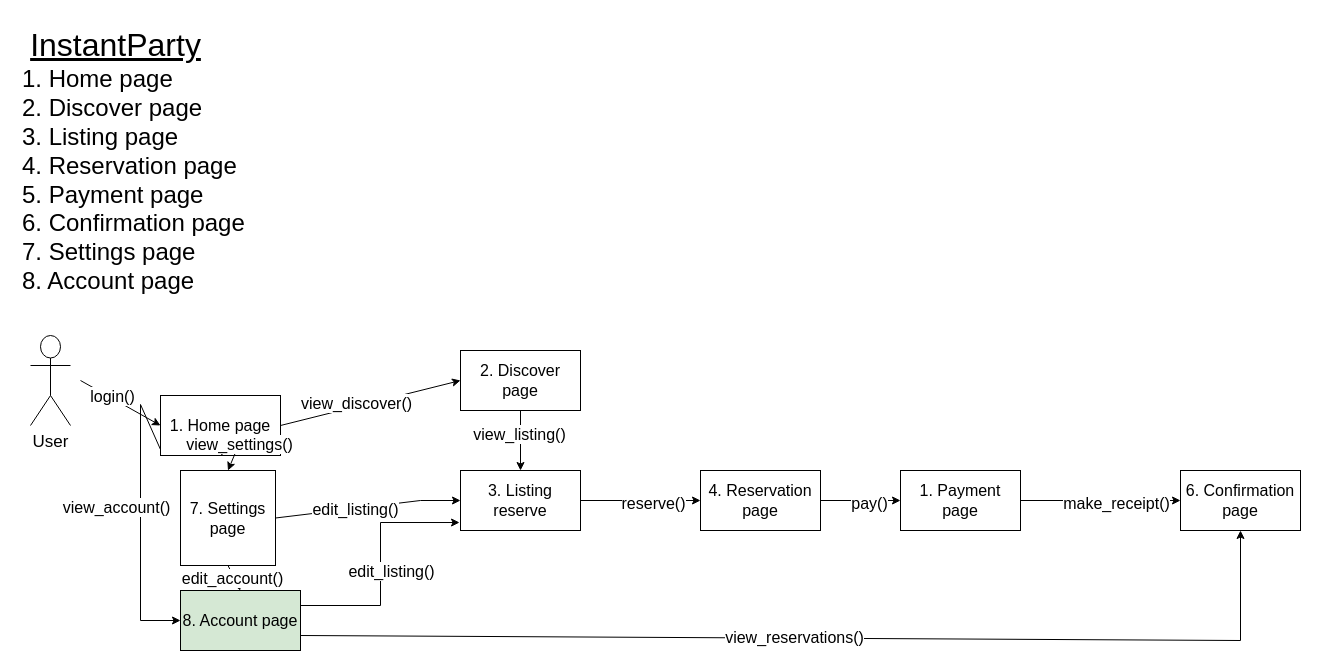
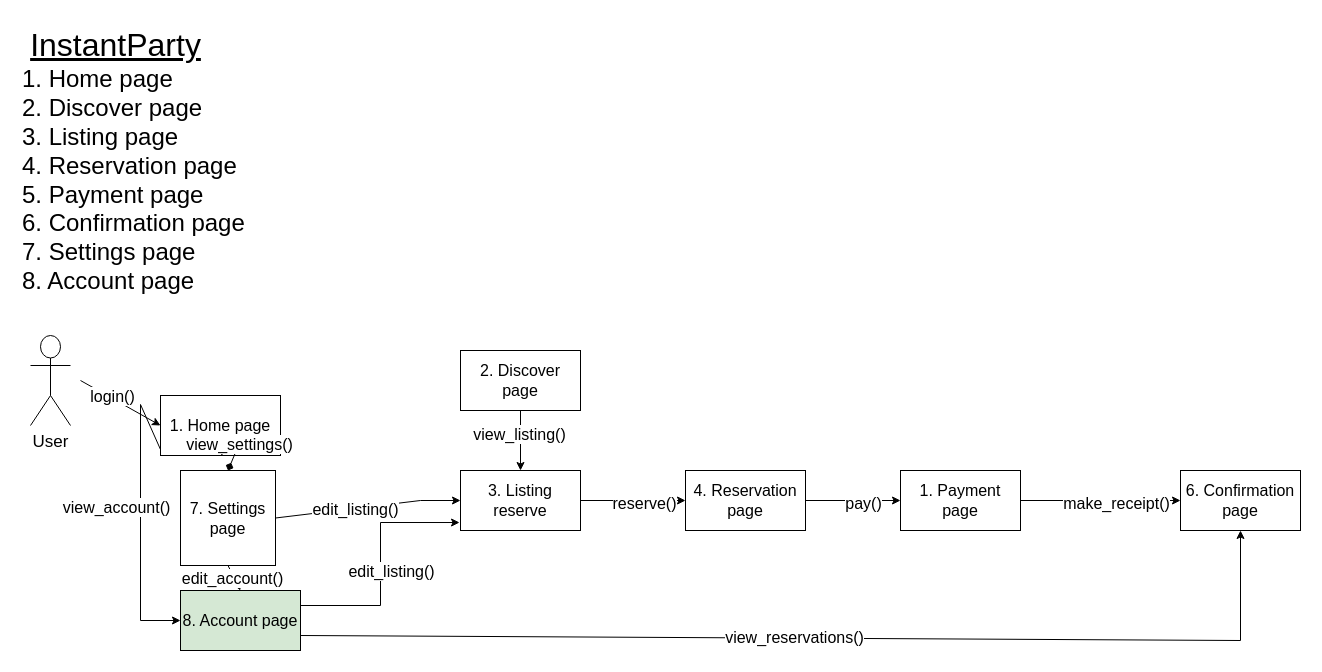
(336, 412) -> none
(231, 463) -> (231, 462)
(761, 501) -> (746, 501)
